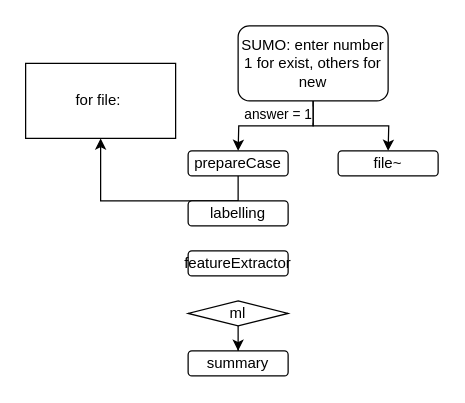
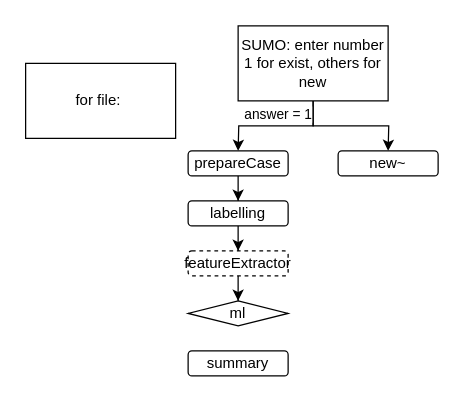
(313, 63) -> (313, 63)
(388, 163) -> (388, 163)
(119, 201) -> (238, 199)
none -> (238, 243)
(238, 263) -> (238, 263)
none -> (238, 293)
(238, 343) -> none
